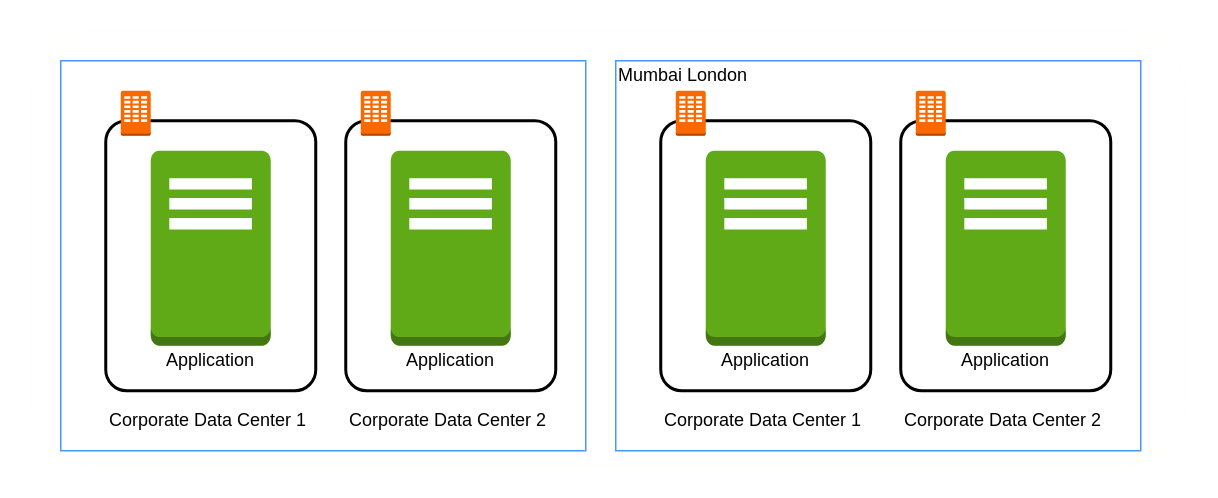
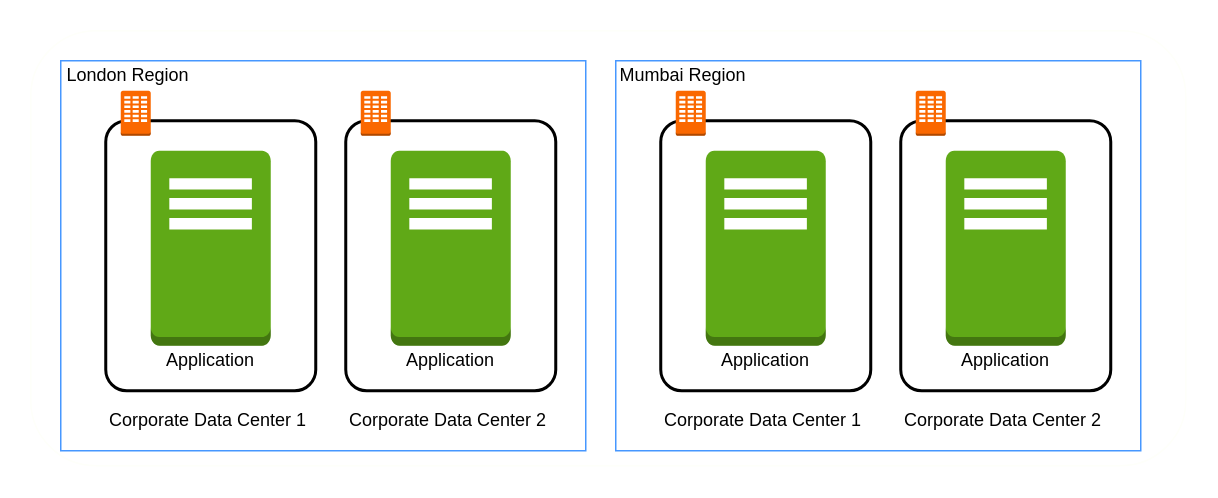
none -> (128, 76)
(683, 76) -> (683, 76)
